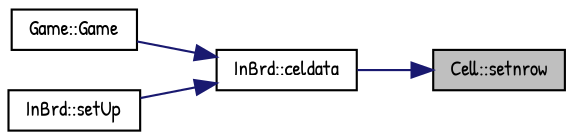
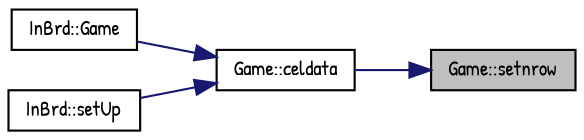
(74, 30) -> (74, 30)
(287, 70) -> (286, 70)
(499, 70) -> (503, 70)
